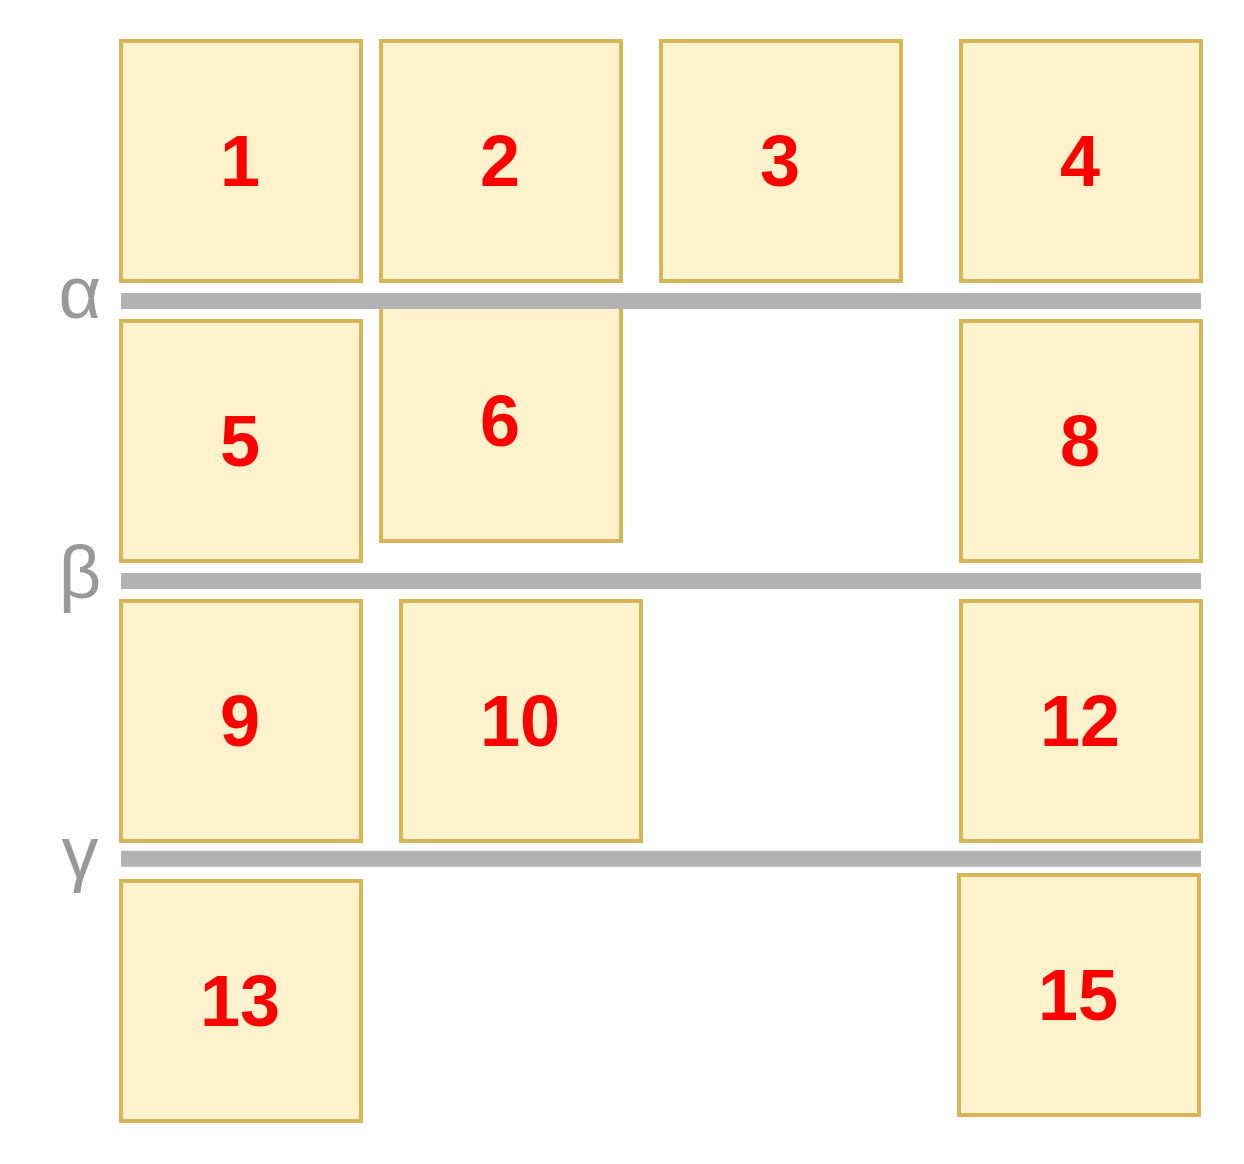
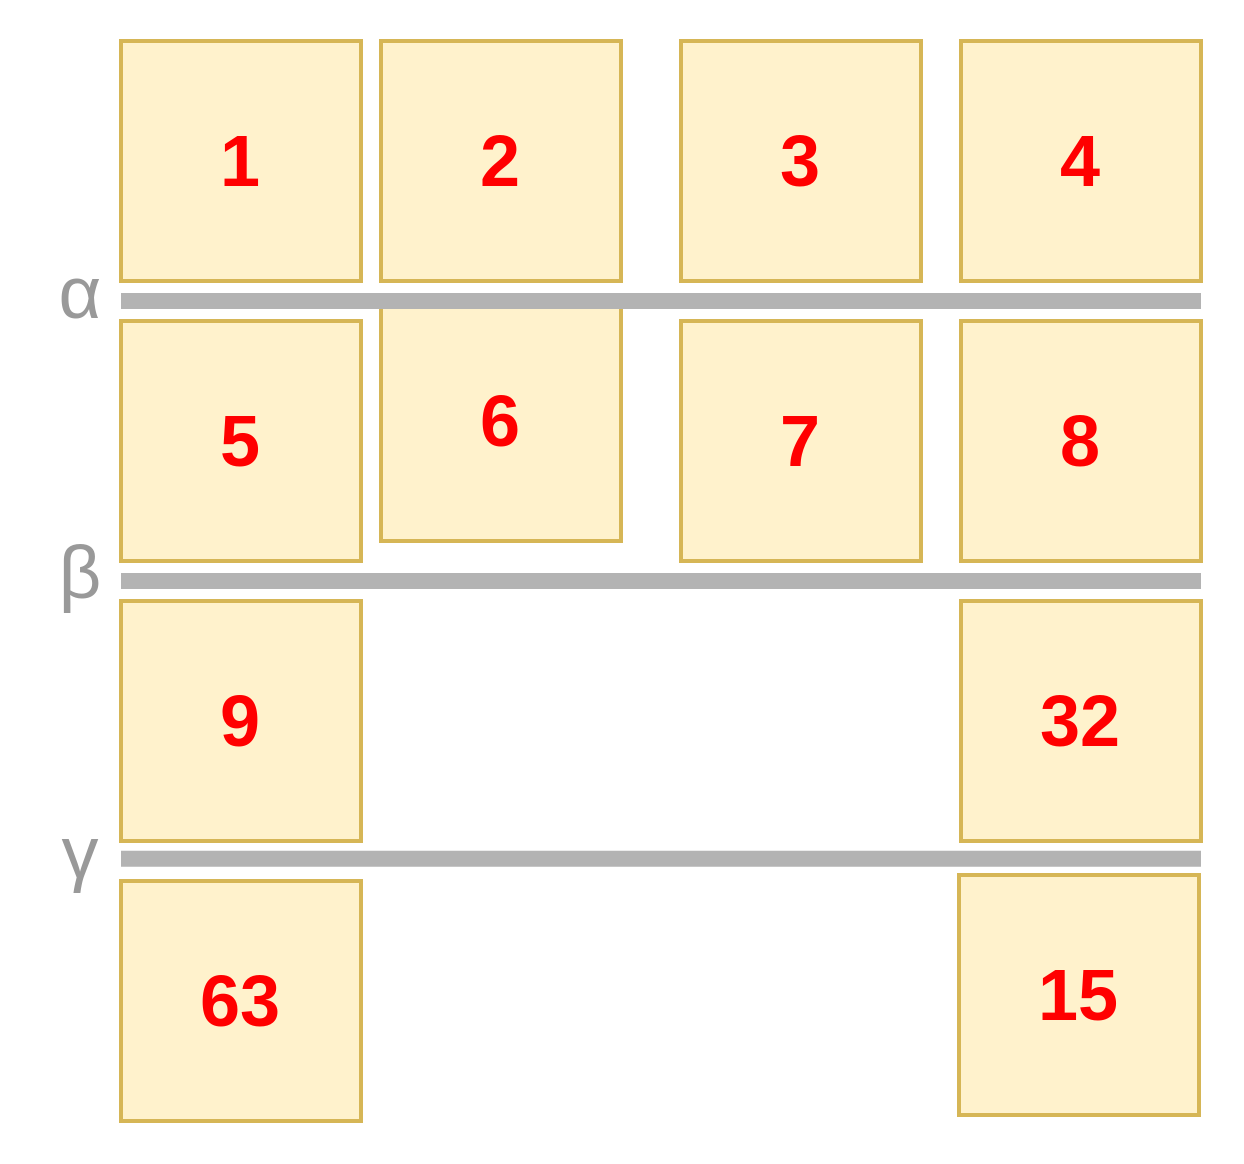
(781, 161) -> (801, 161)
none -> (801, 441)
(521, 721) -> none
(1081, 721) -> (1081, 721)
(241, 1001) -> (241, 1001)
